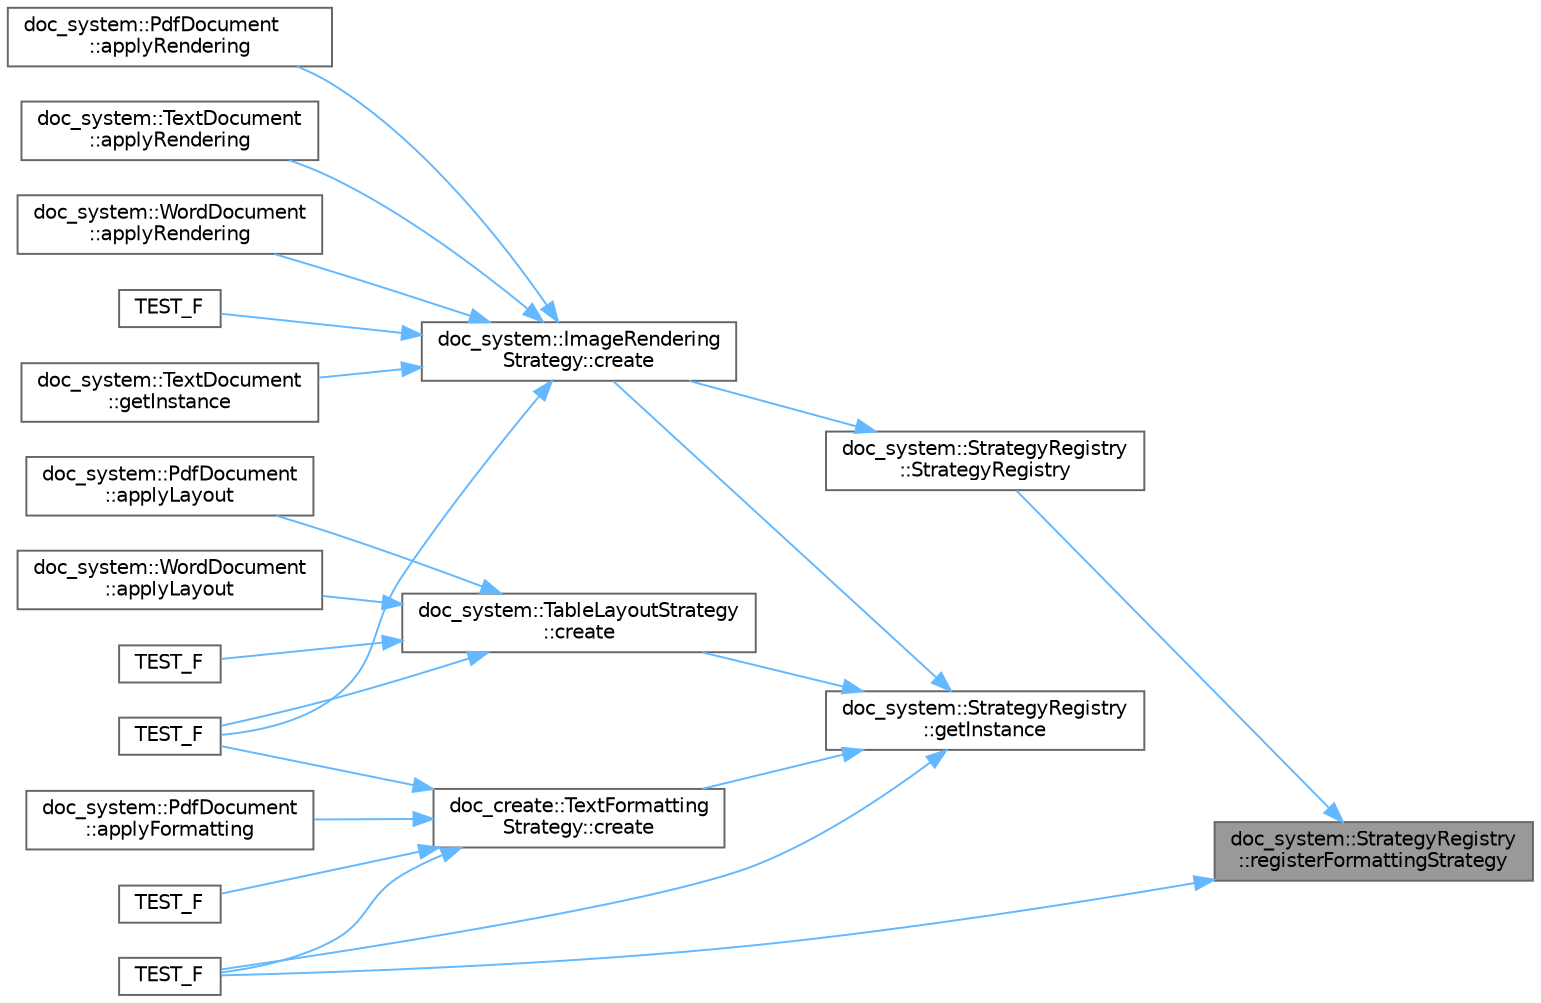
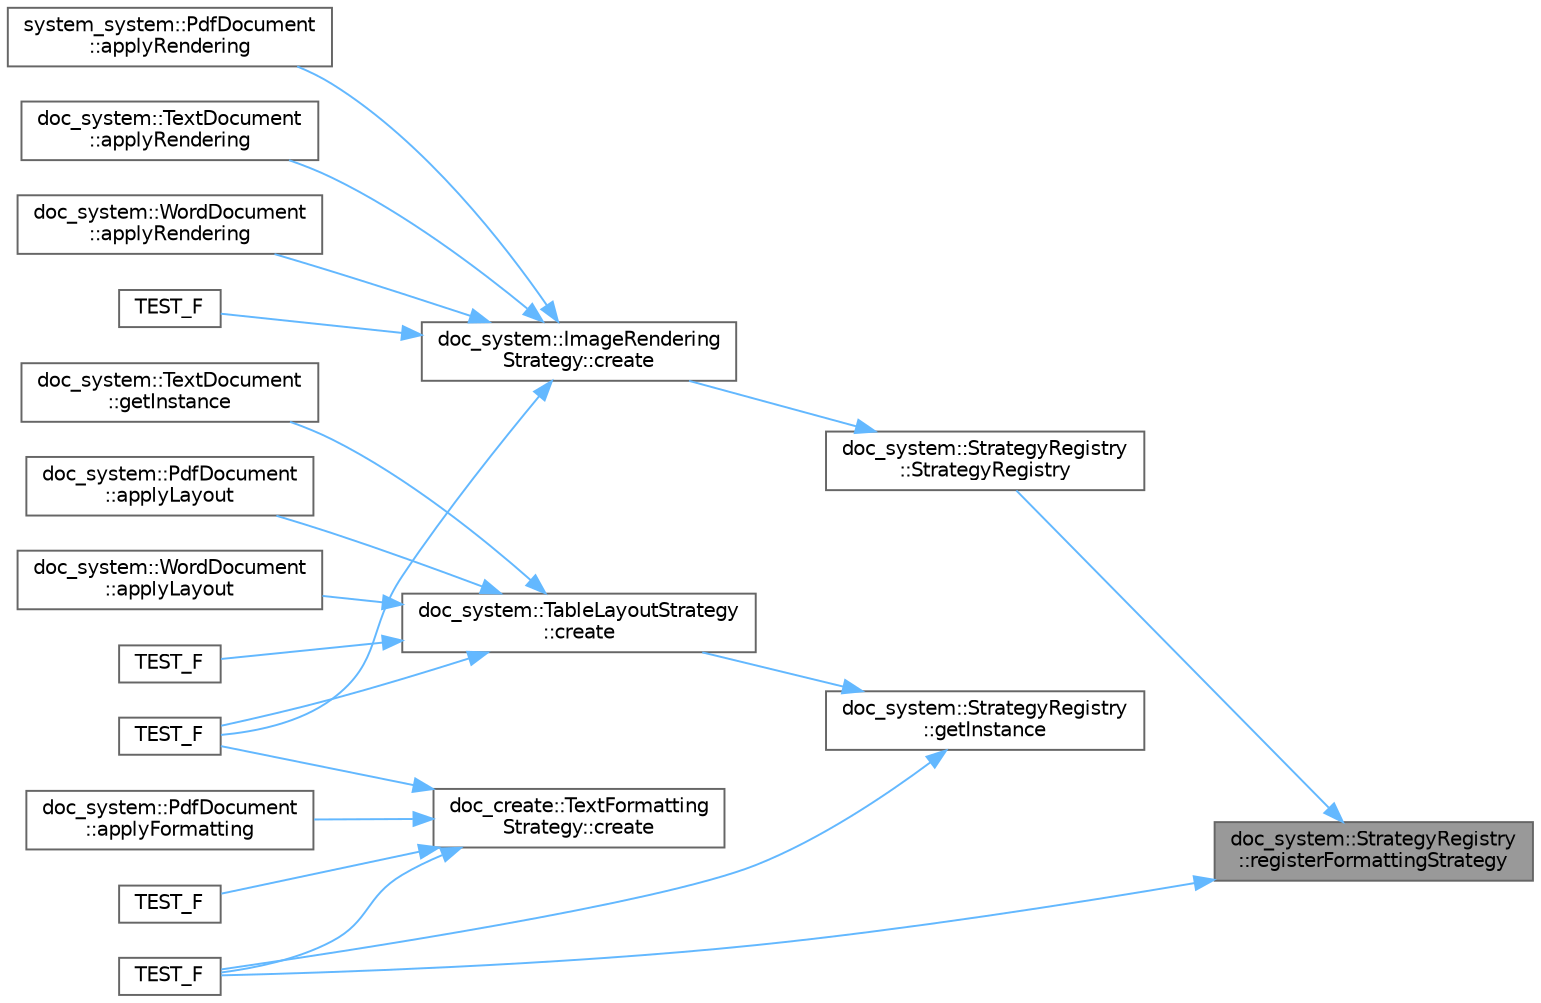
(170, 37) -> (170, 37)
(360, 373) -> (417, 491)
(775, 529) -> none
(773, 772) -> none
